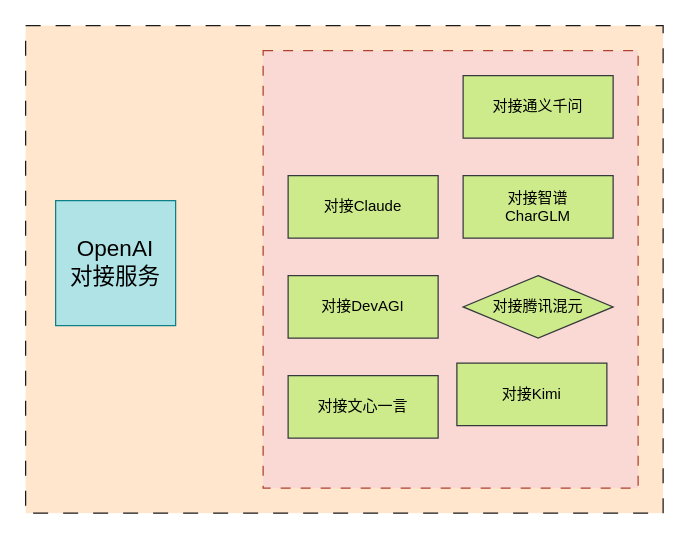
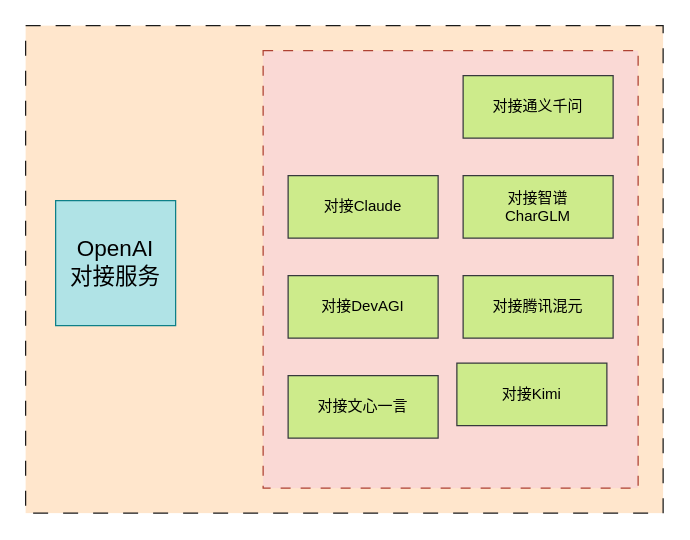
(538, 307) -> (538, 307)
